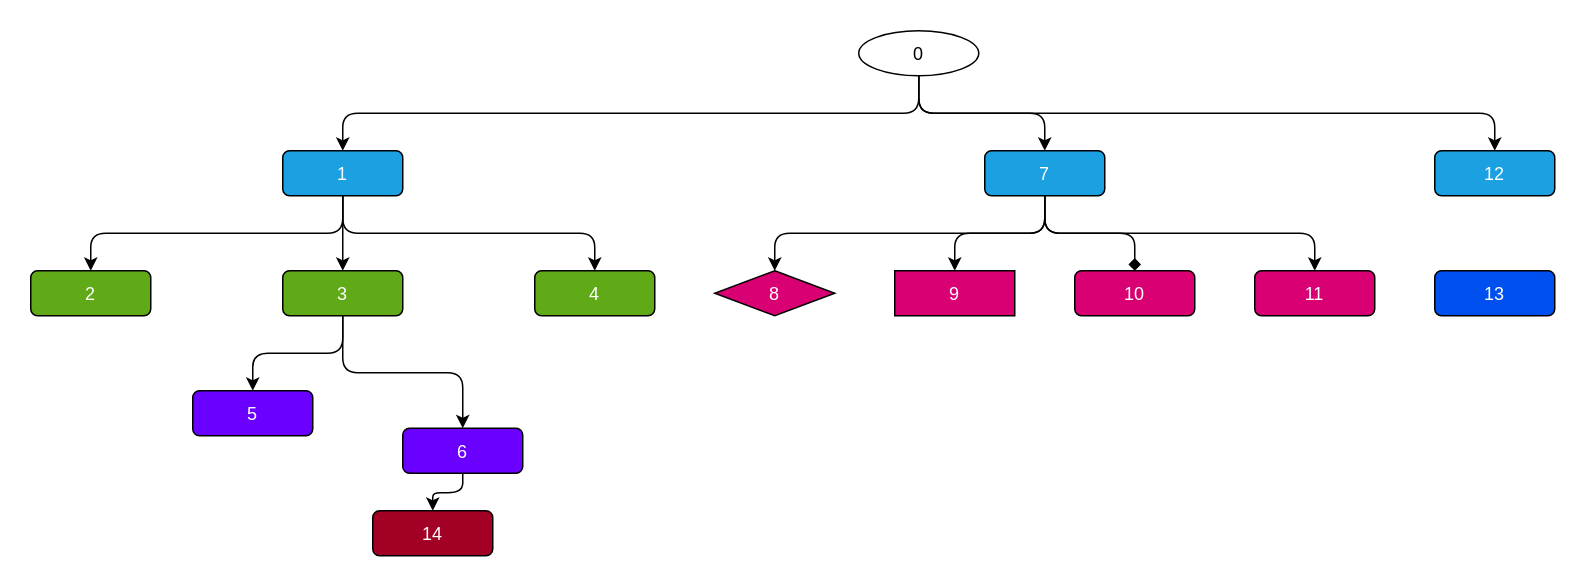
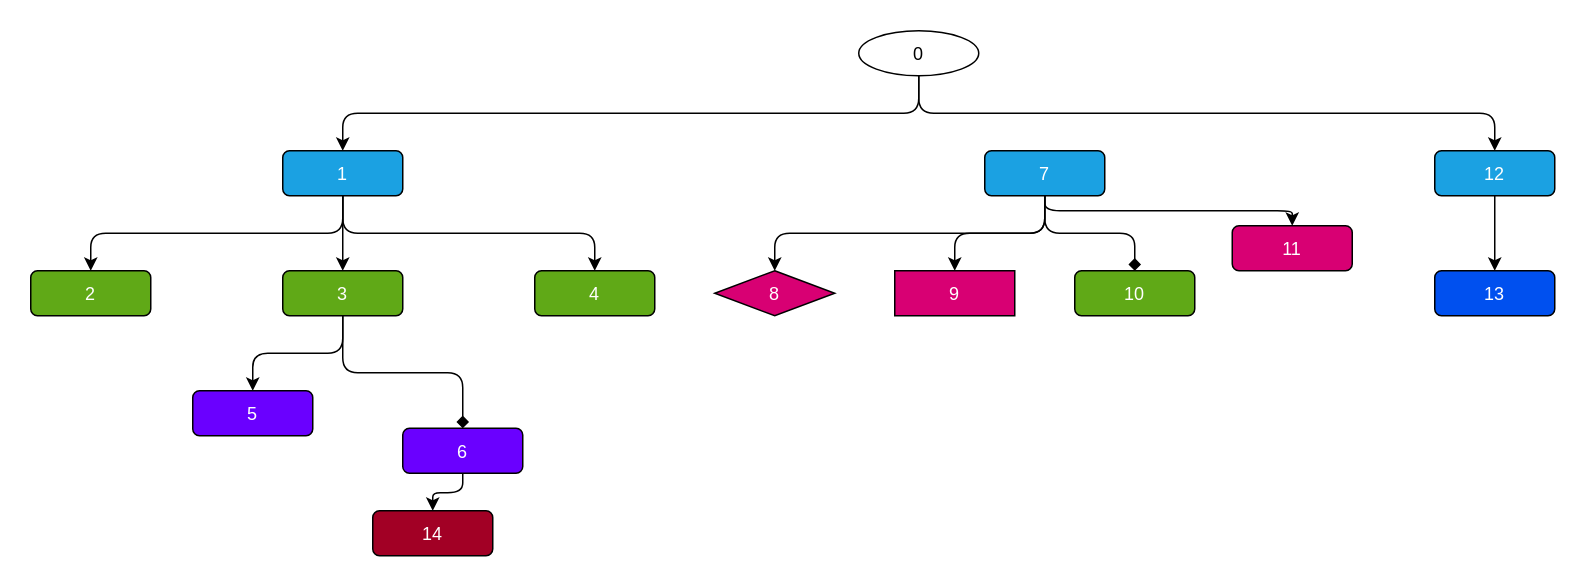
(1045, 128) -> none
none -> (1495, 226)
(1135, 293) -> (1135, 293)
(1315, 293) -> (1292, 248)
(463, 417) -> (463, 416)
